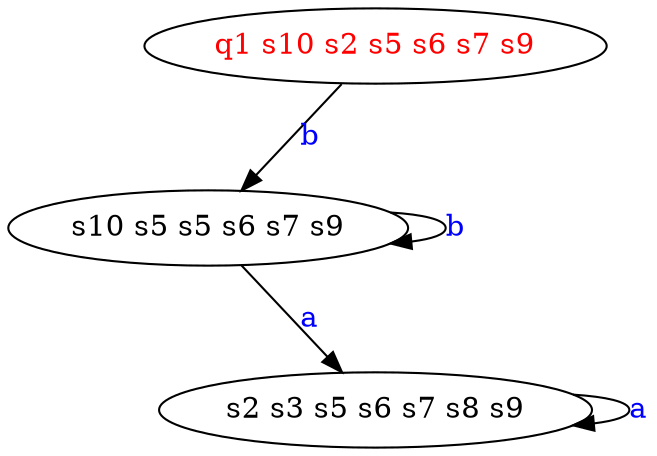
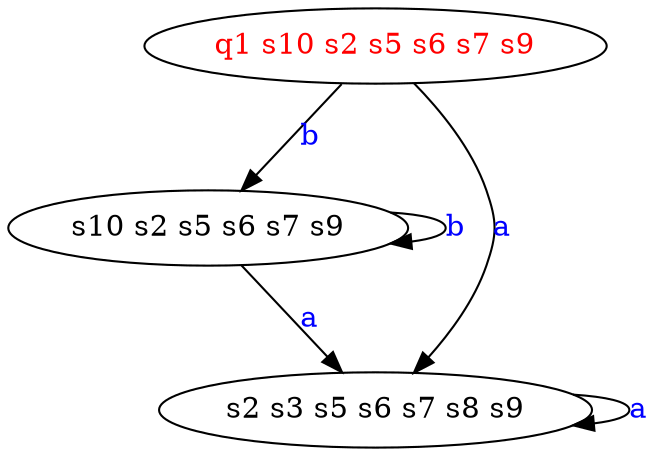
none -> (494, 217)
(208, 228) -> (208, 228)
